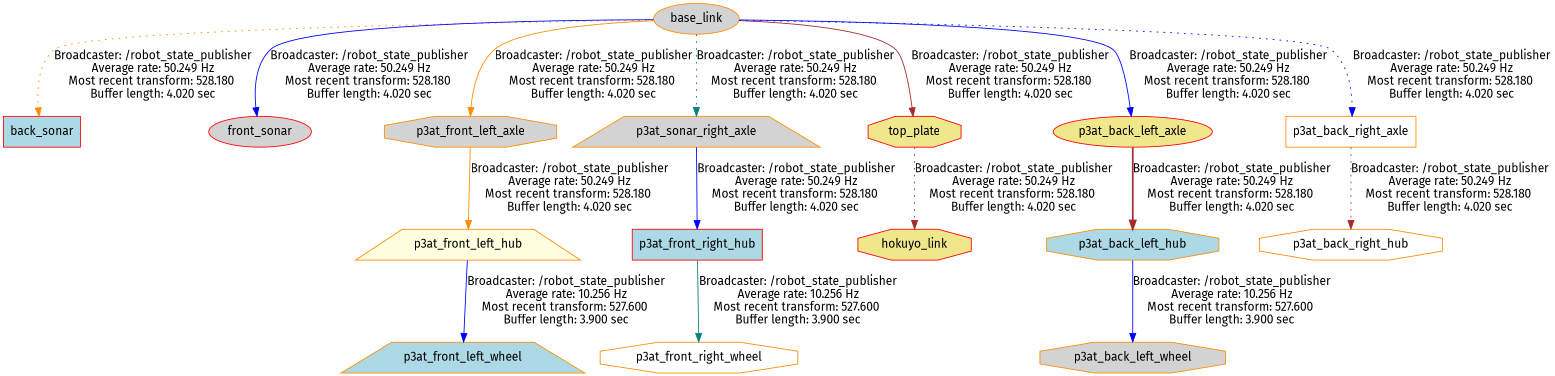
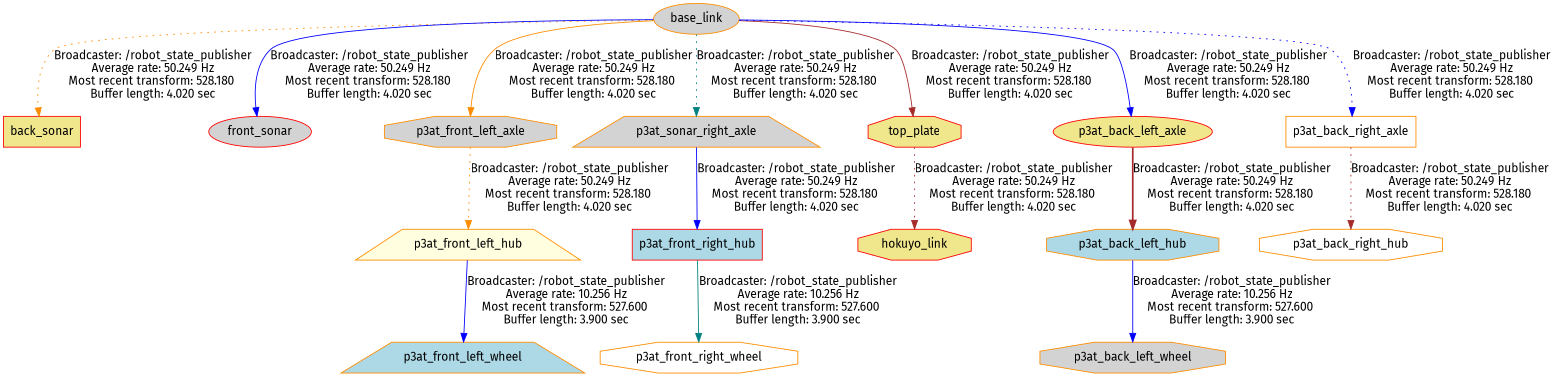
(42, 132) -> (42, 132)
(469, 184) -> (469, 184)
